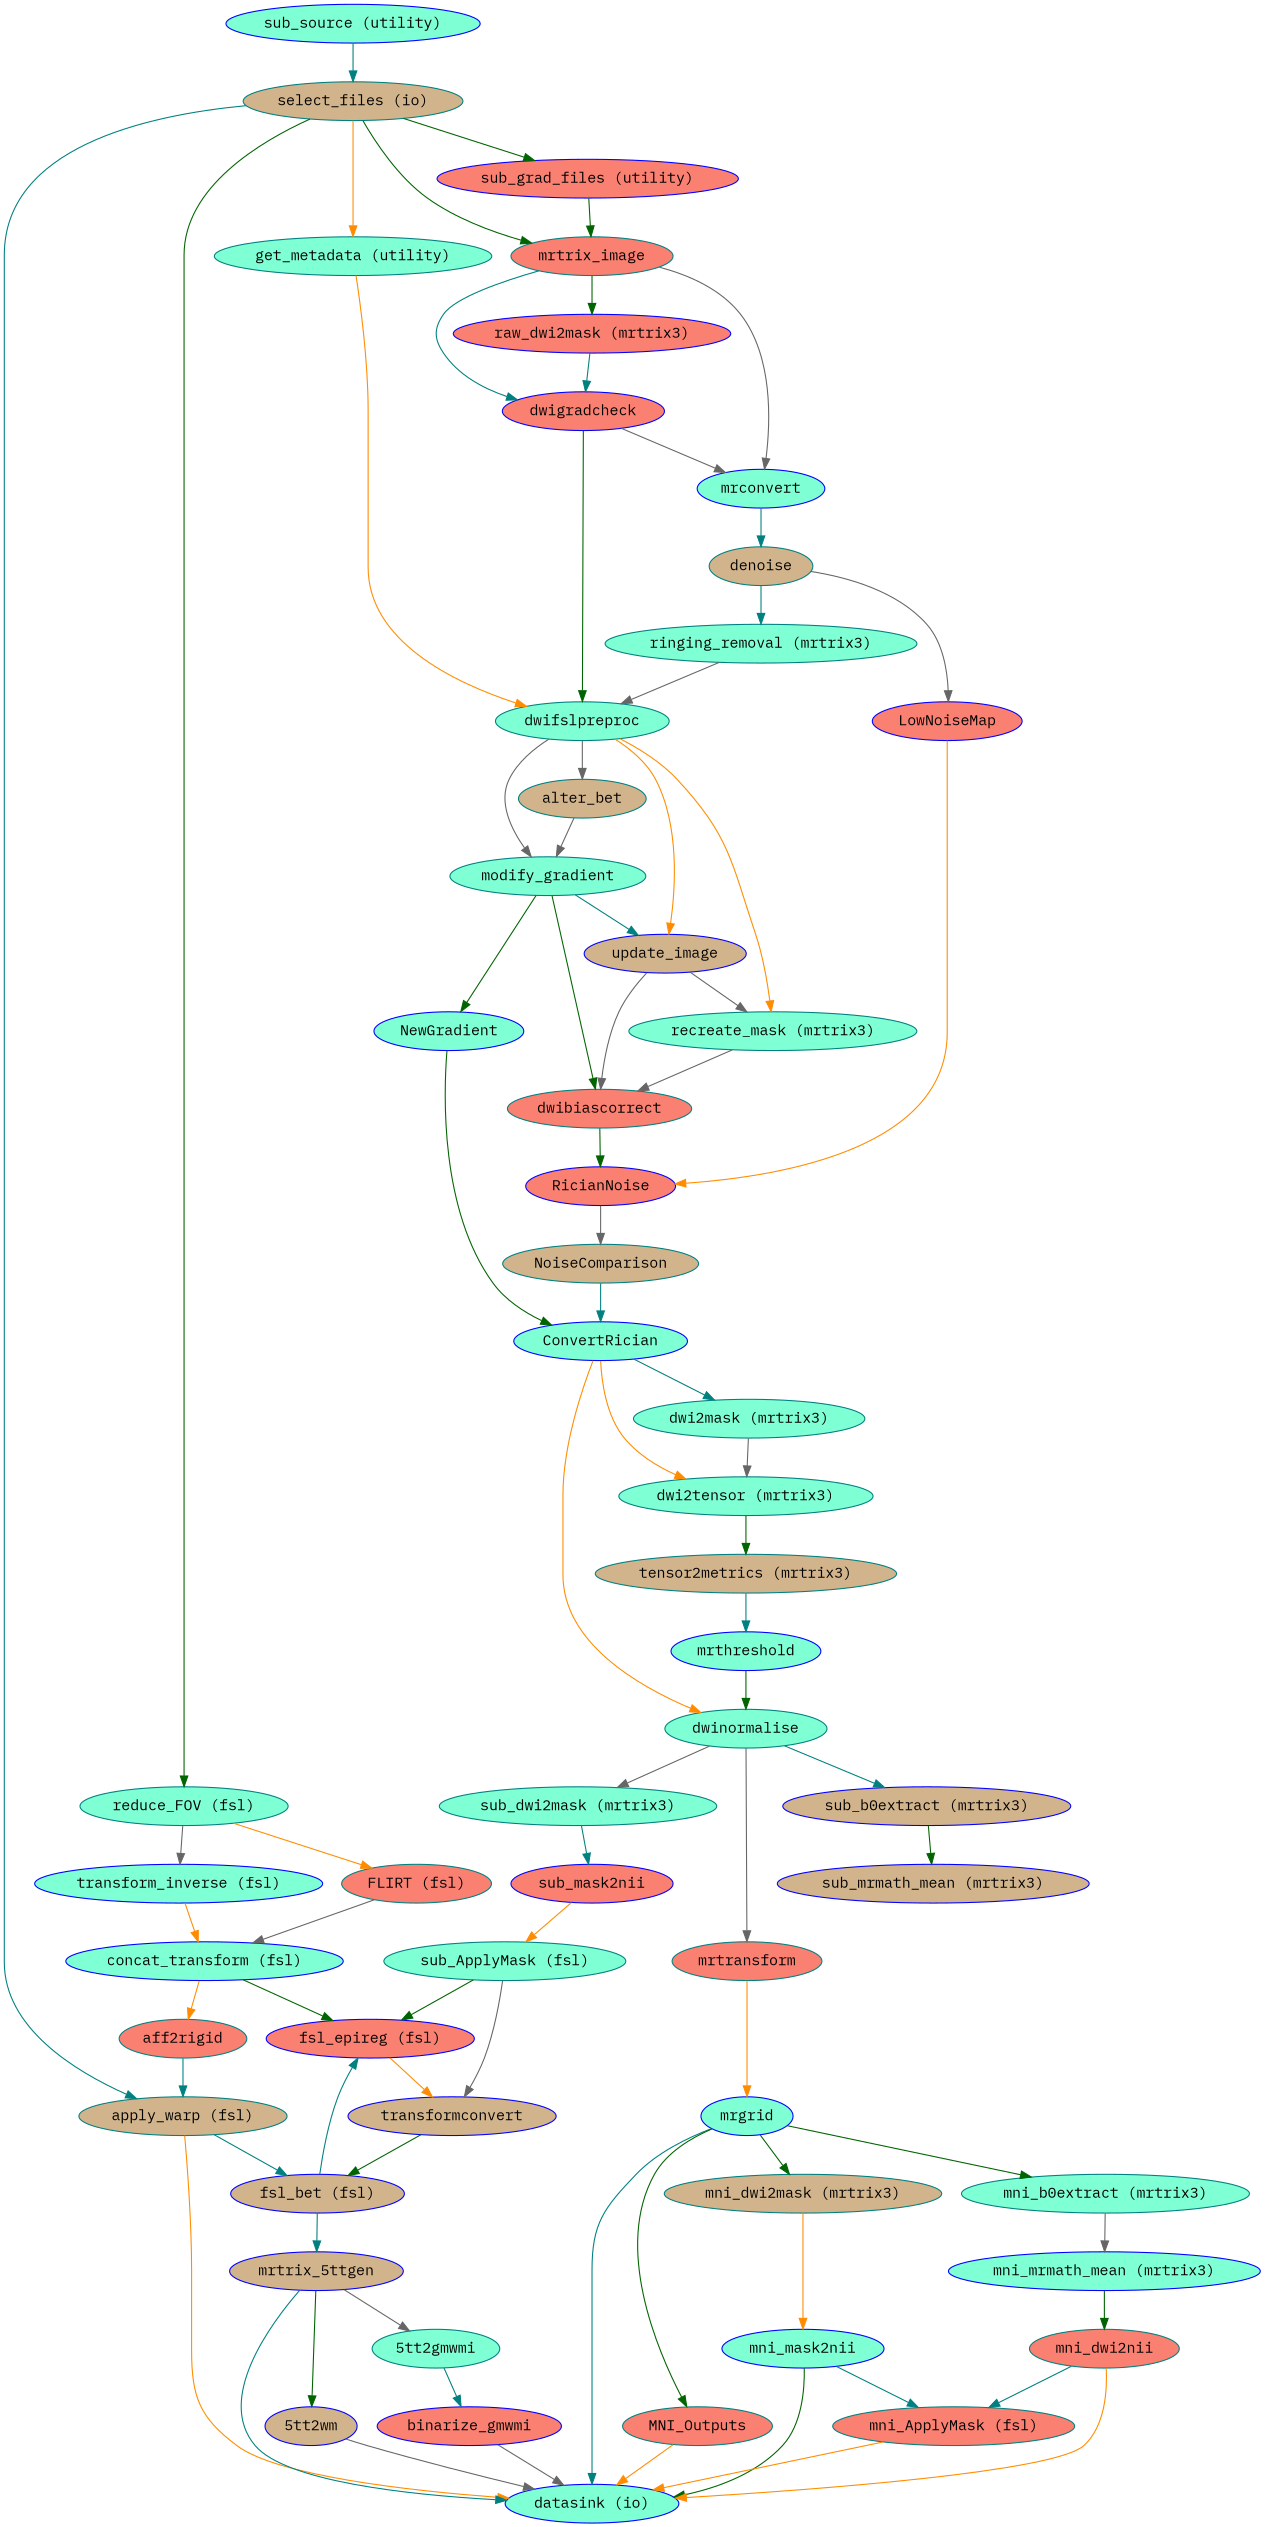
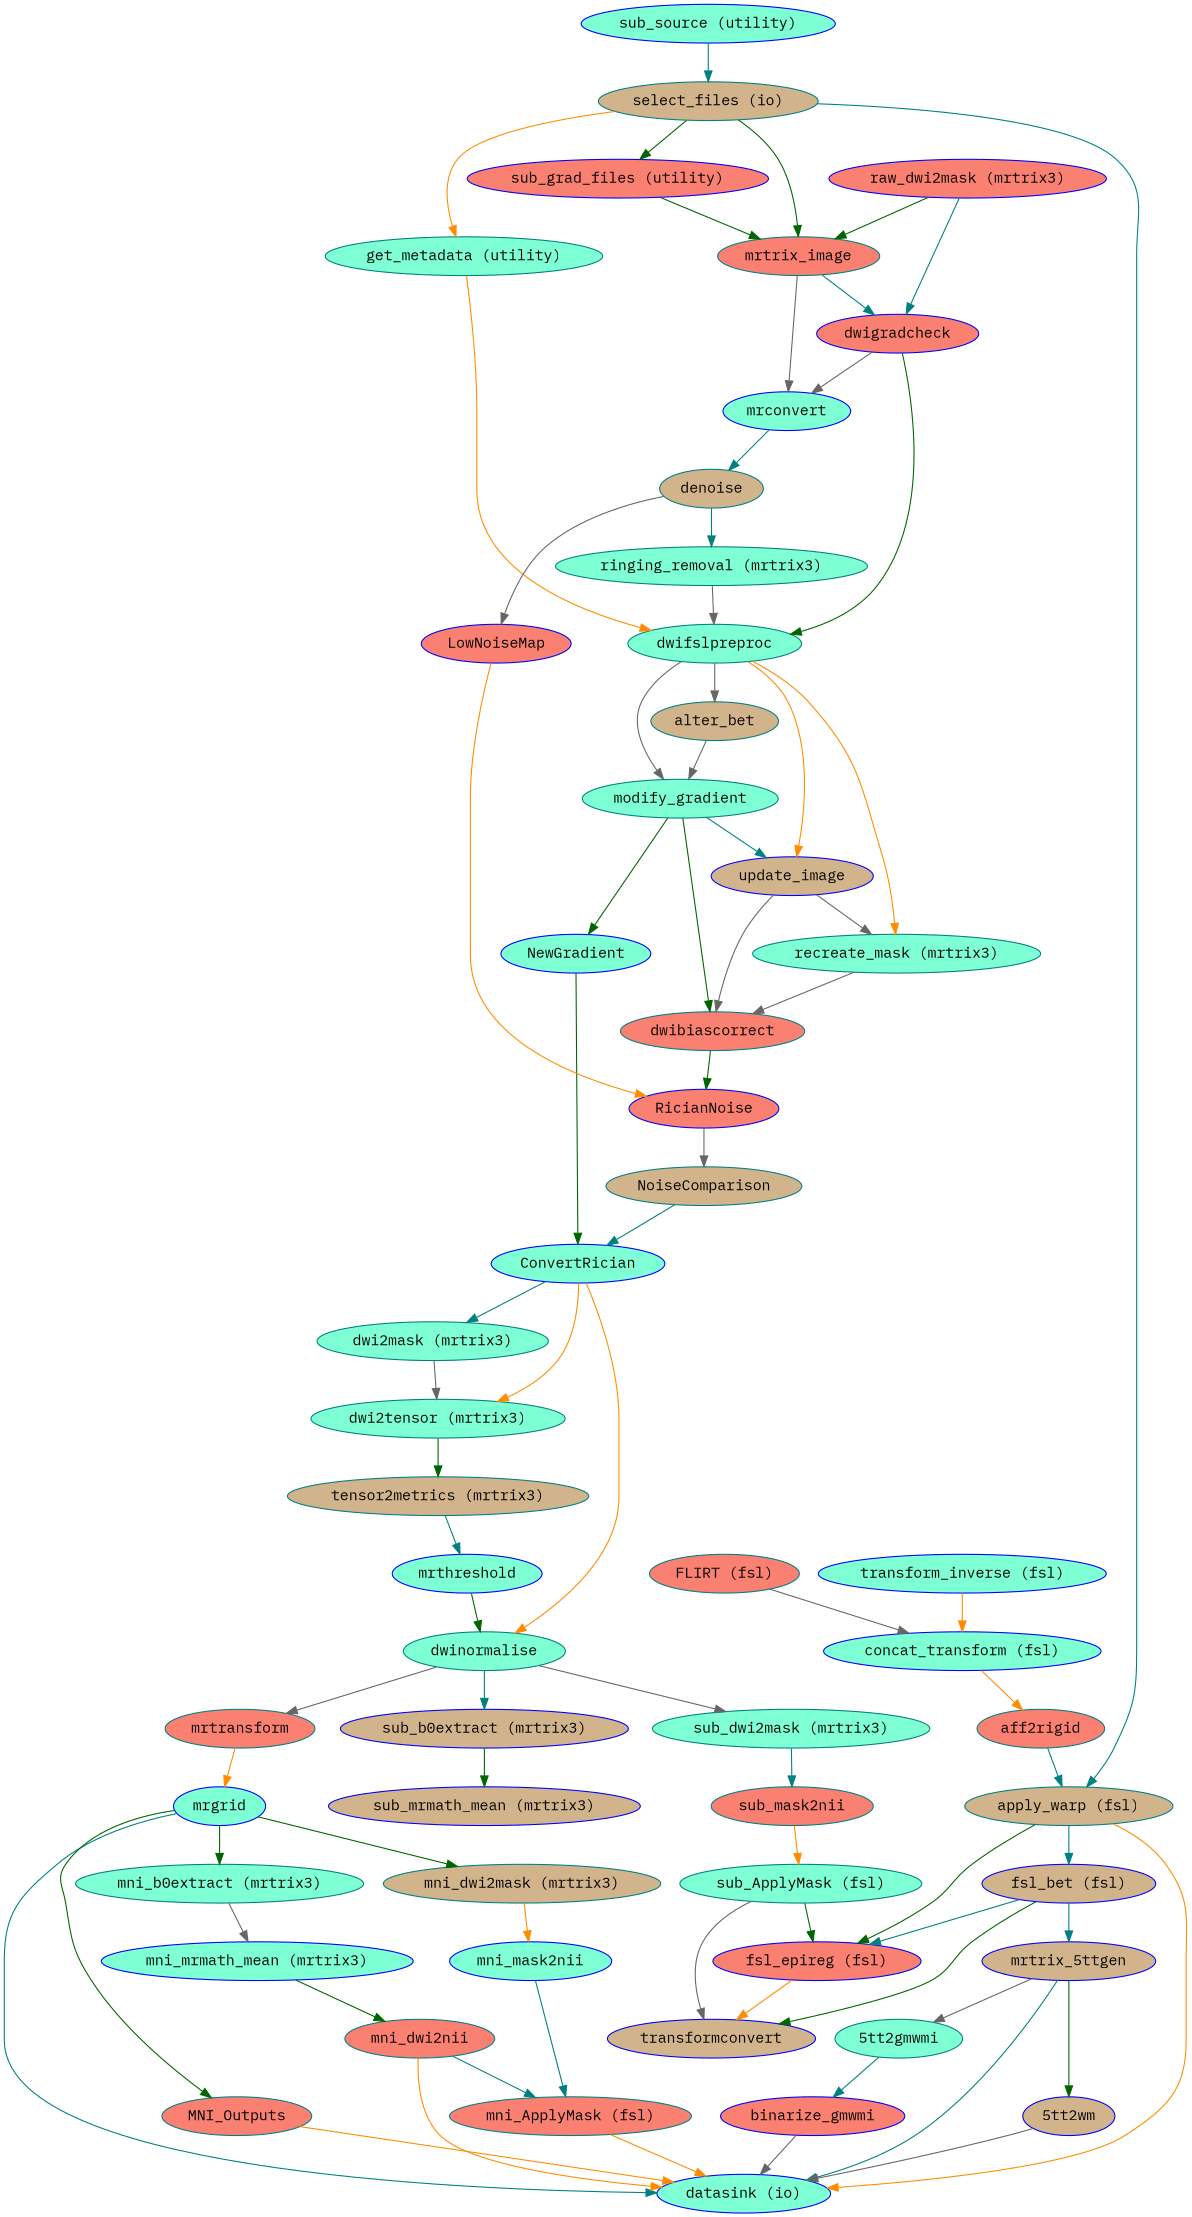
(592, 290) -> (887, 216)
(184, 1806) -> none
(592, 1884) -> (792, 1806)
(283, 1998) -> (952, 1883)
(389, 2152) -> (924, 1984)
(772, 2456) -> none
